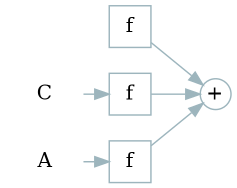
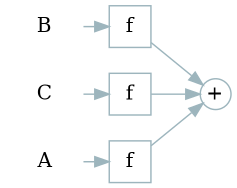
none -> (45, 27)
